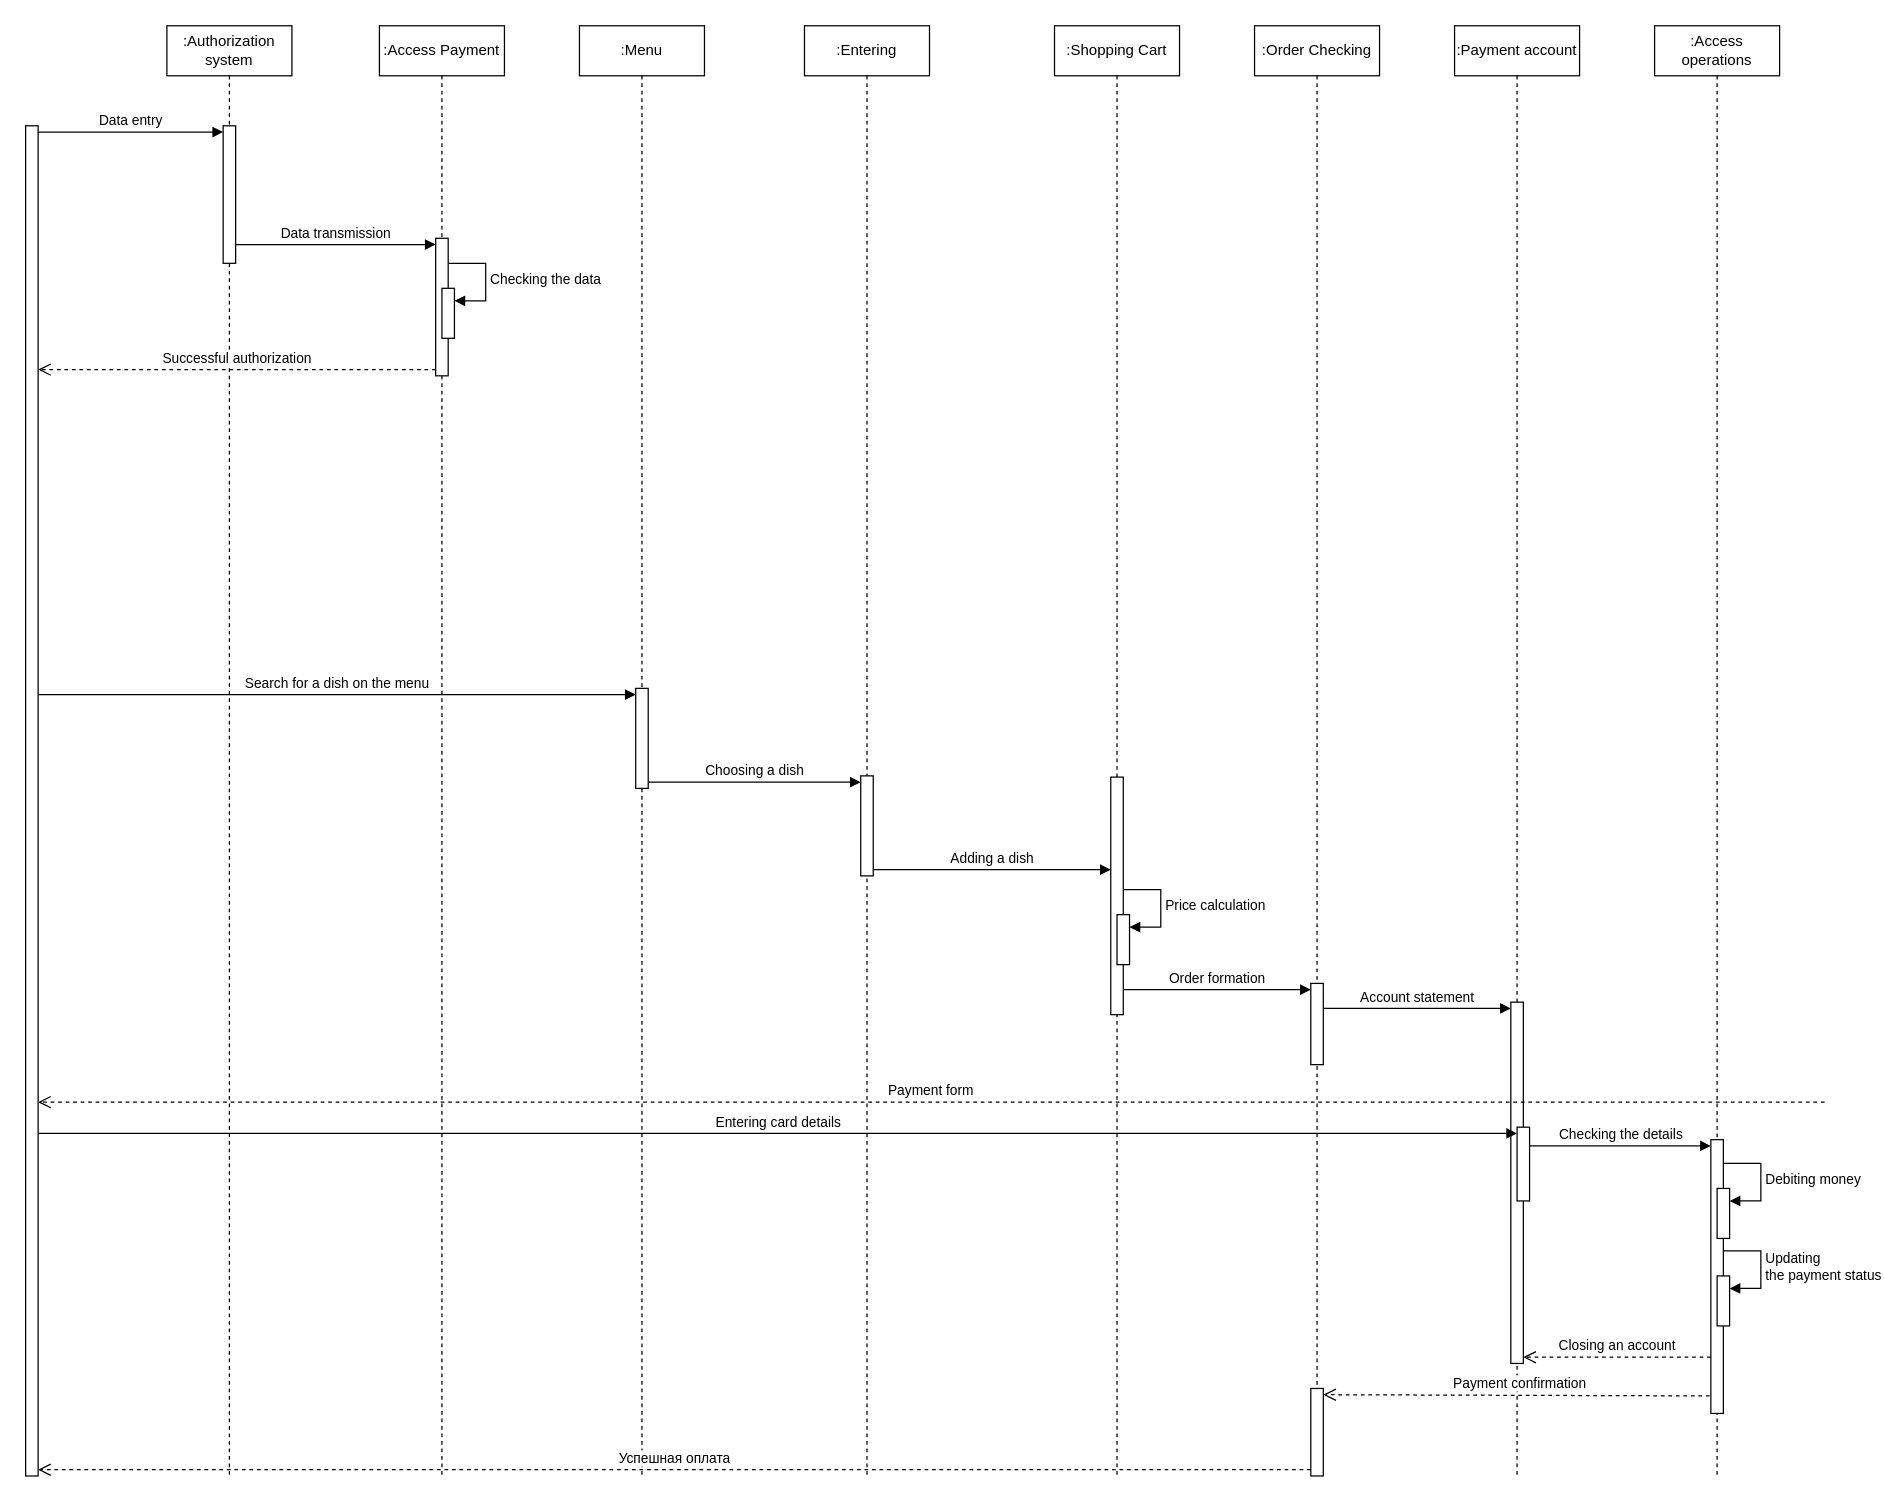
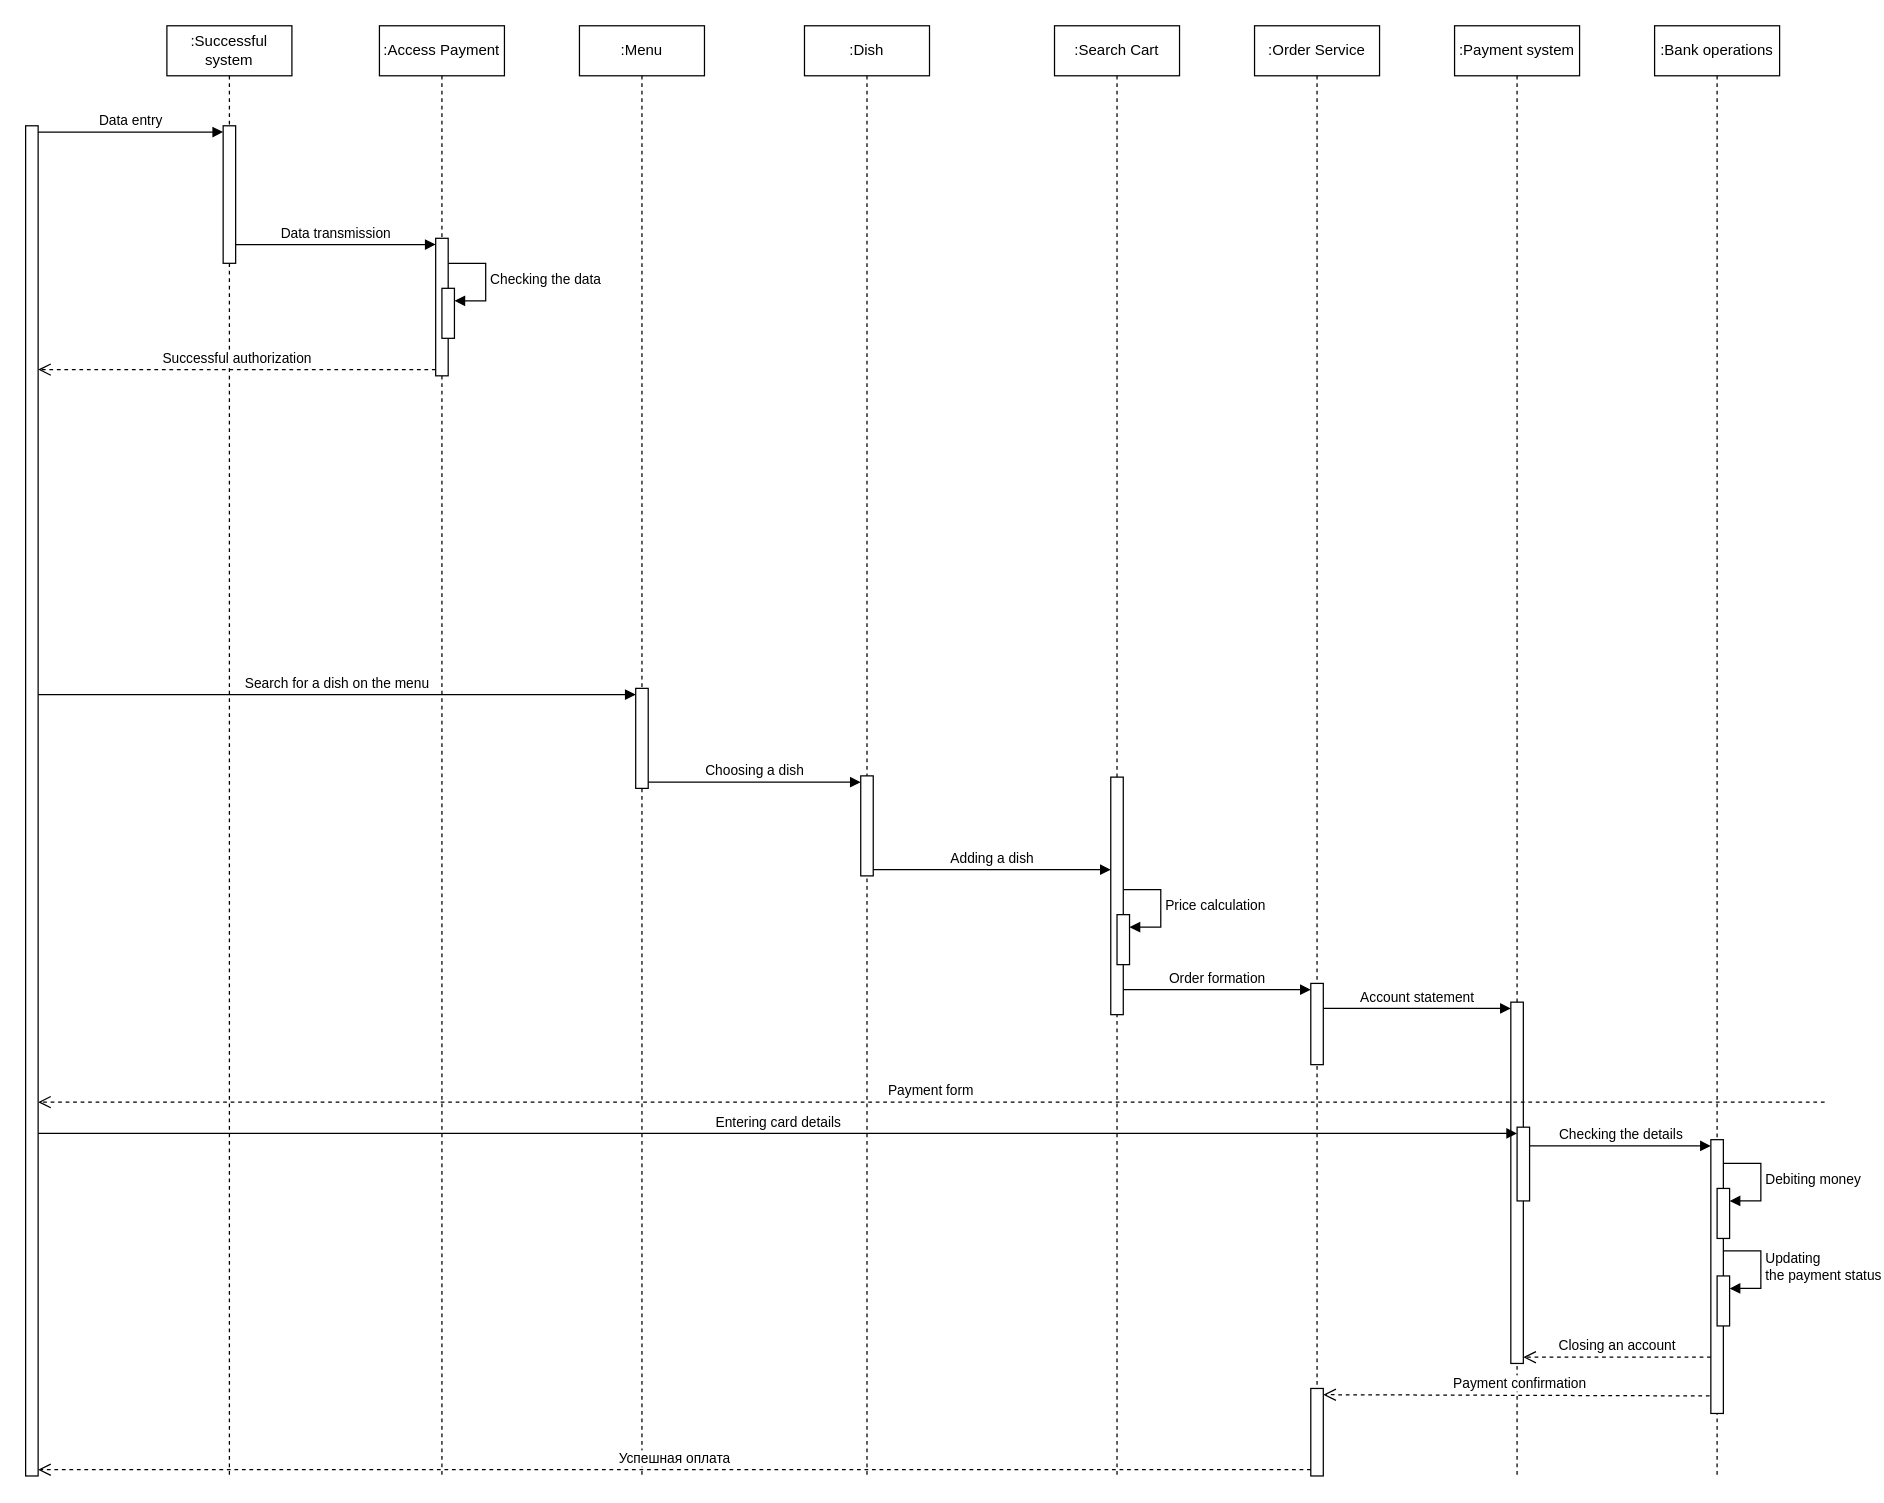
(229, 51) -> (229, 51)
(867, 51) -> (867, 51)
(1117, 51) -> (1117, 51)
(1317, 51) -> (1317, 51)
(1517, 51) -> (1517, 51)
(1717, 51) -> (1717, 51)
